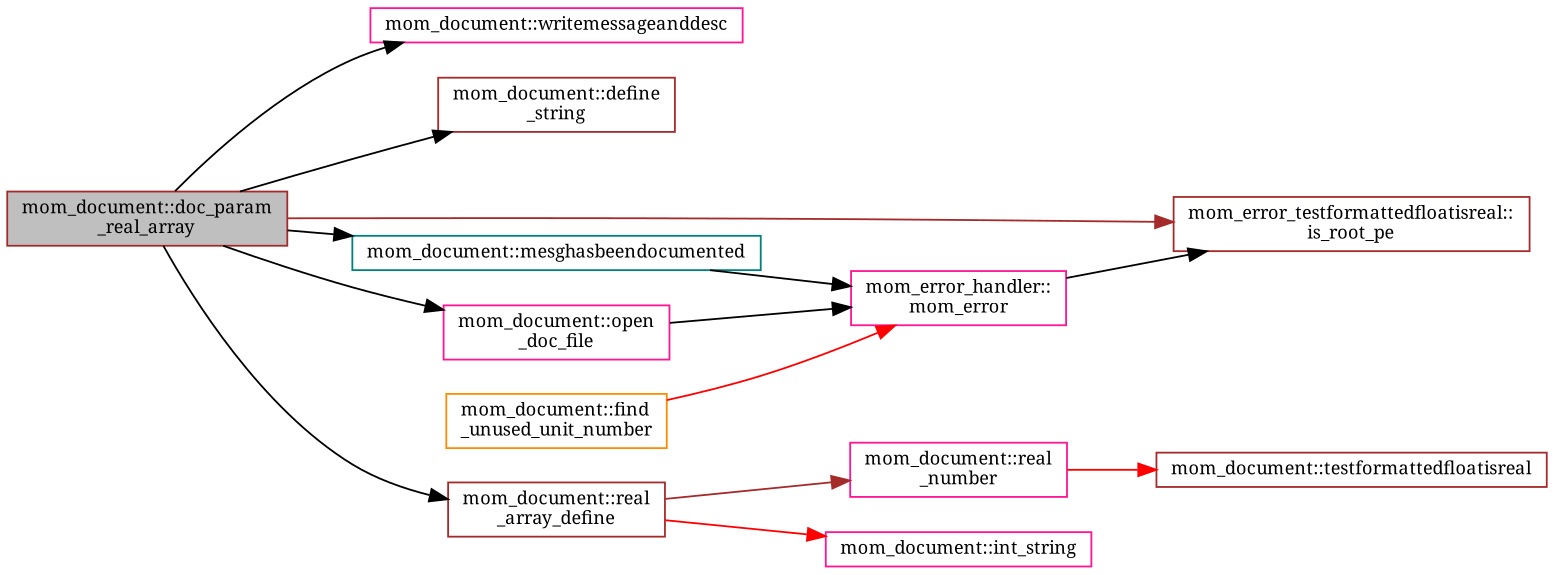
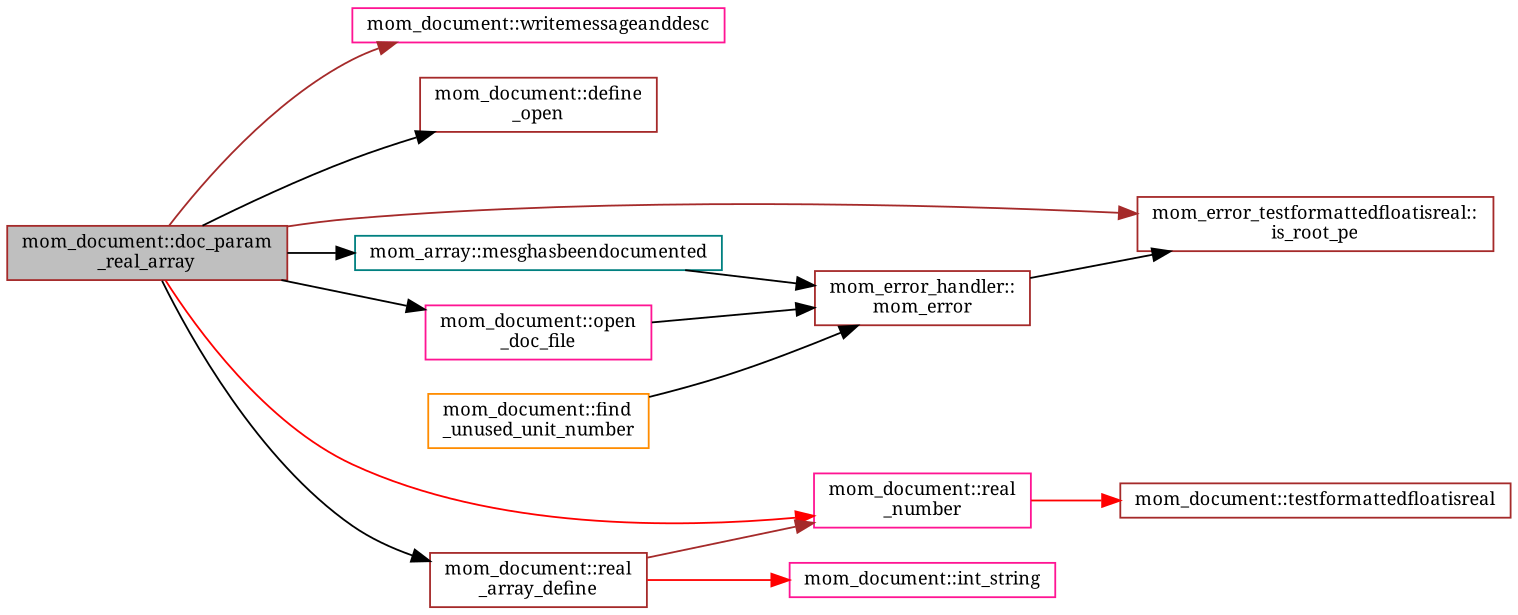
(557, 105) -> (538, 105)
(272, 107) -> (263, 123)
(557, 253) -> (538, 253)
(959, 298) -> (922, 298)
(774, 372) -> (746, 369)
none -> (440, 495)
